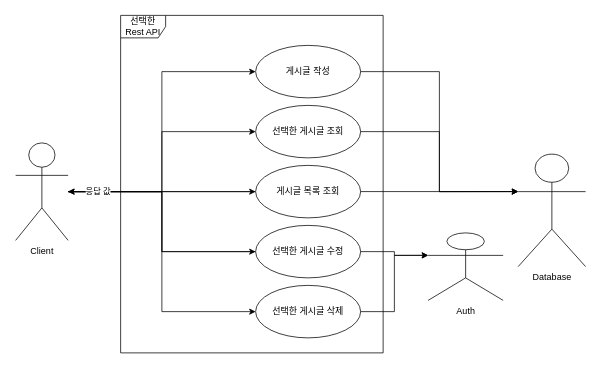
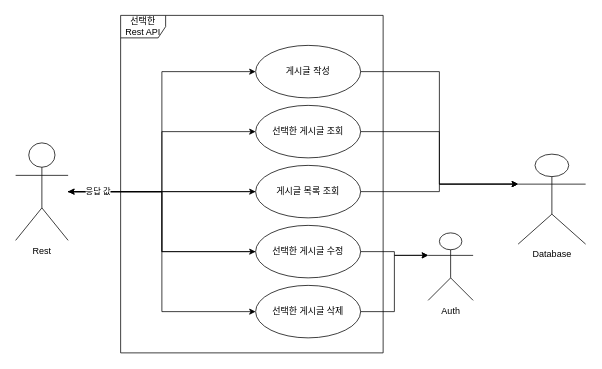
(552, 210) -> (552, 199)
(42, 251) -> (42, 251)
(465, 267) -> (450, 267)
